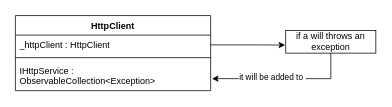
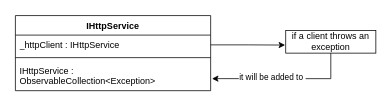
(113, 26) -> (113, 26)
(330, 42) -> (330, 42)
(72, 46) -> (78, 46)
